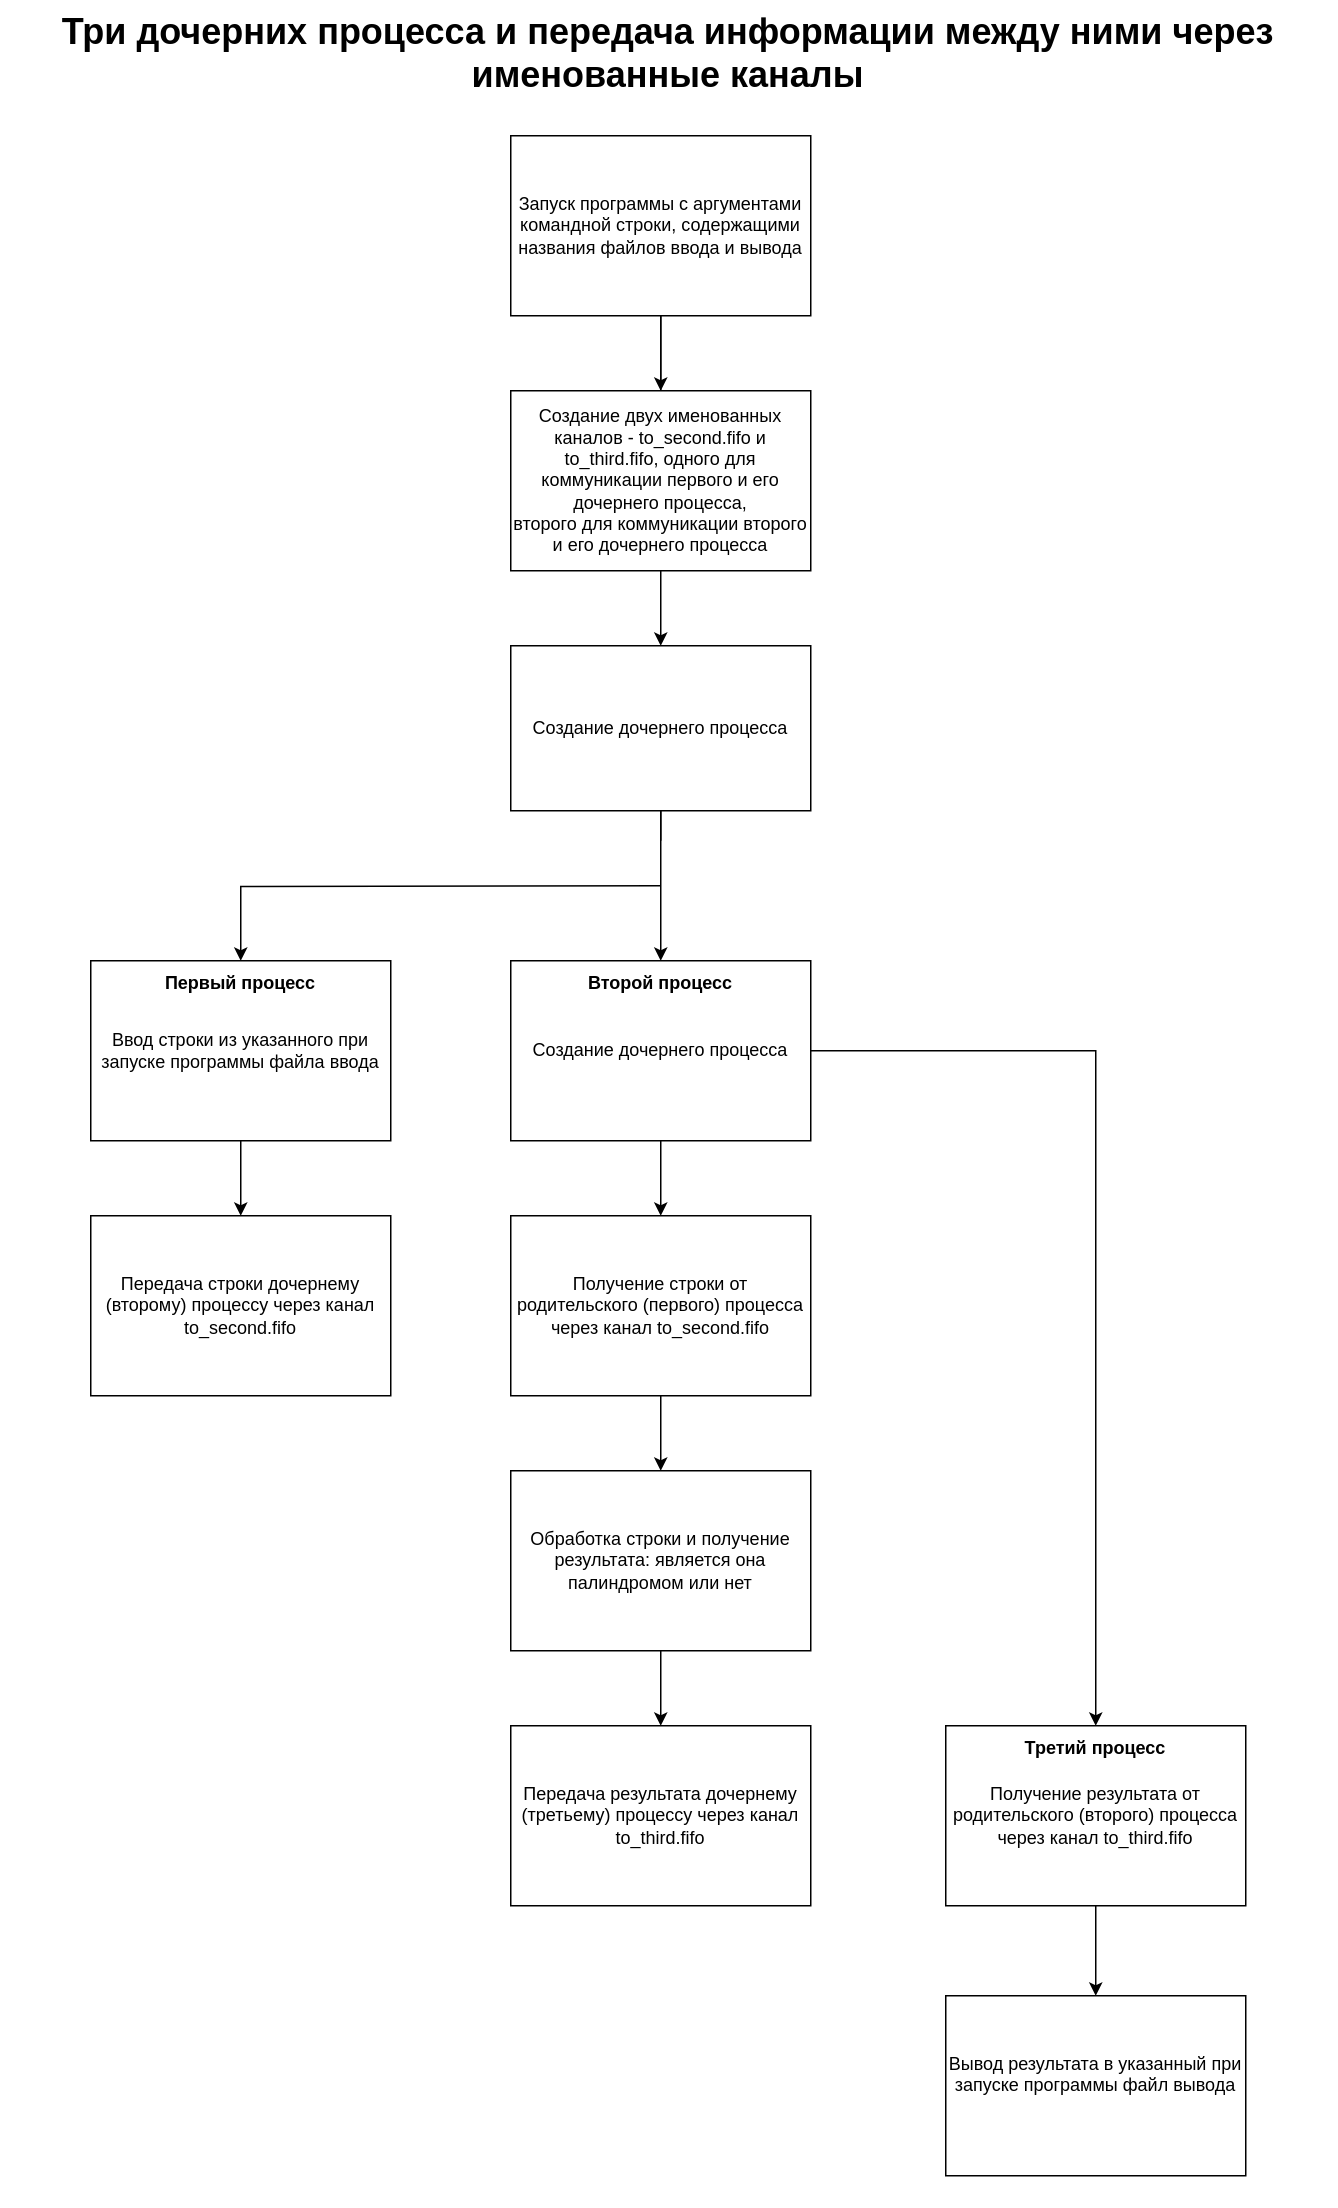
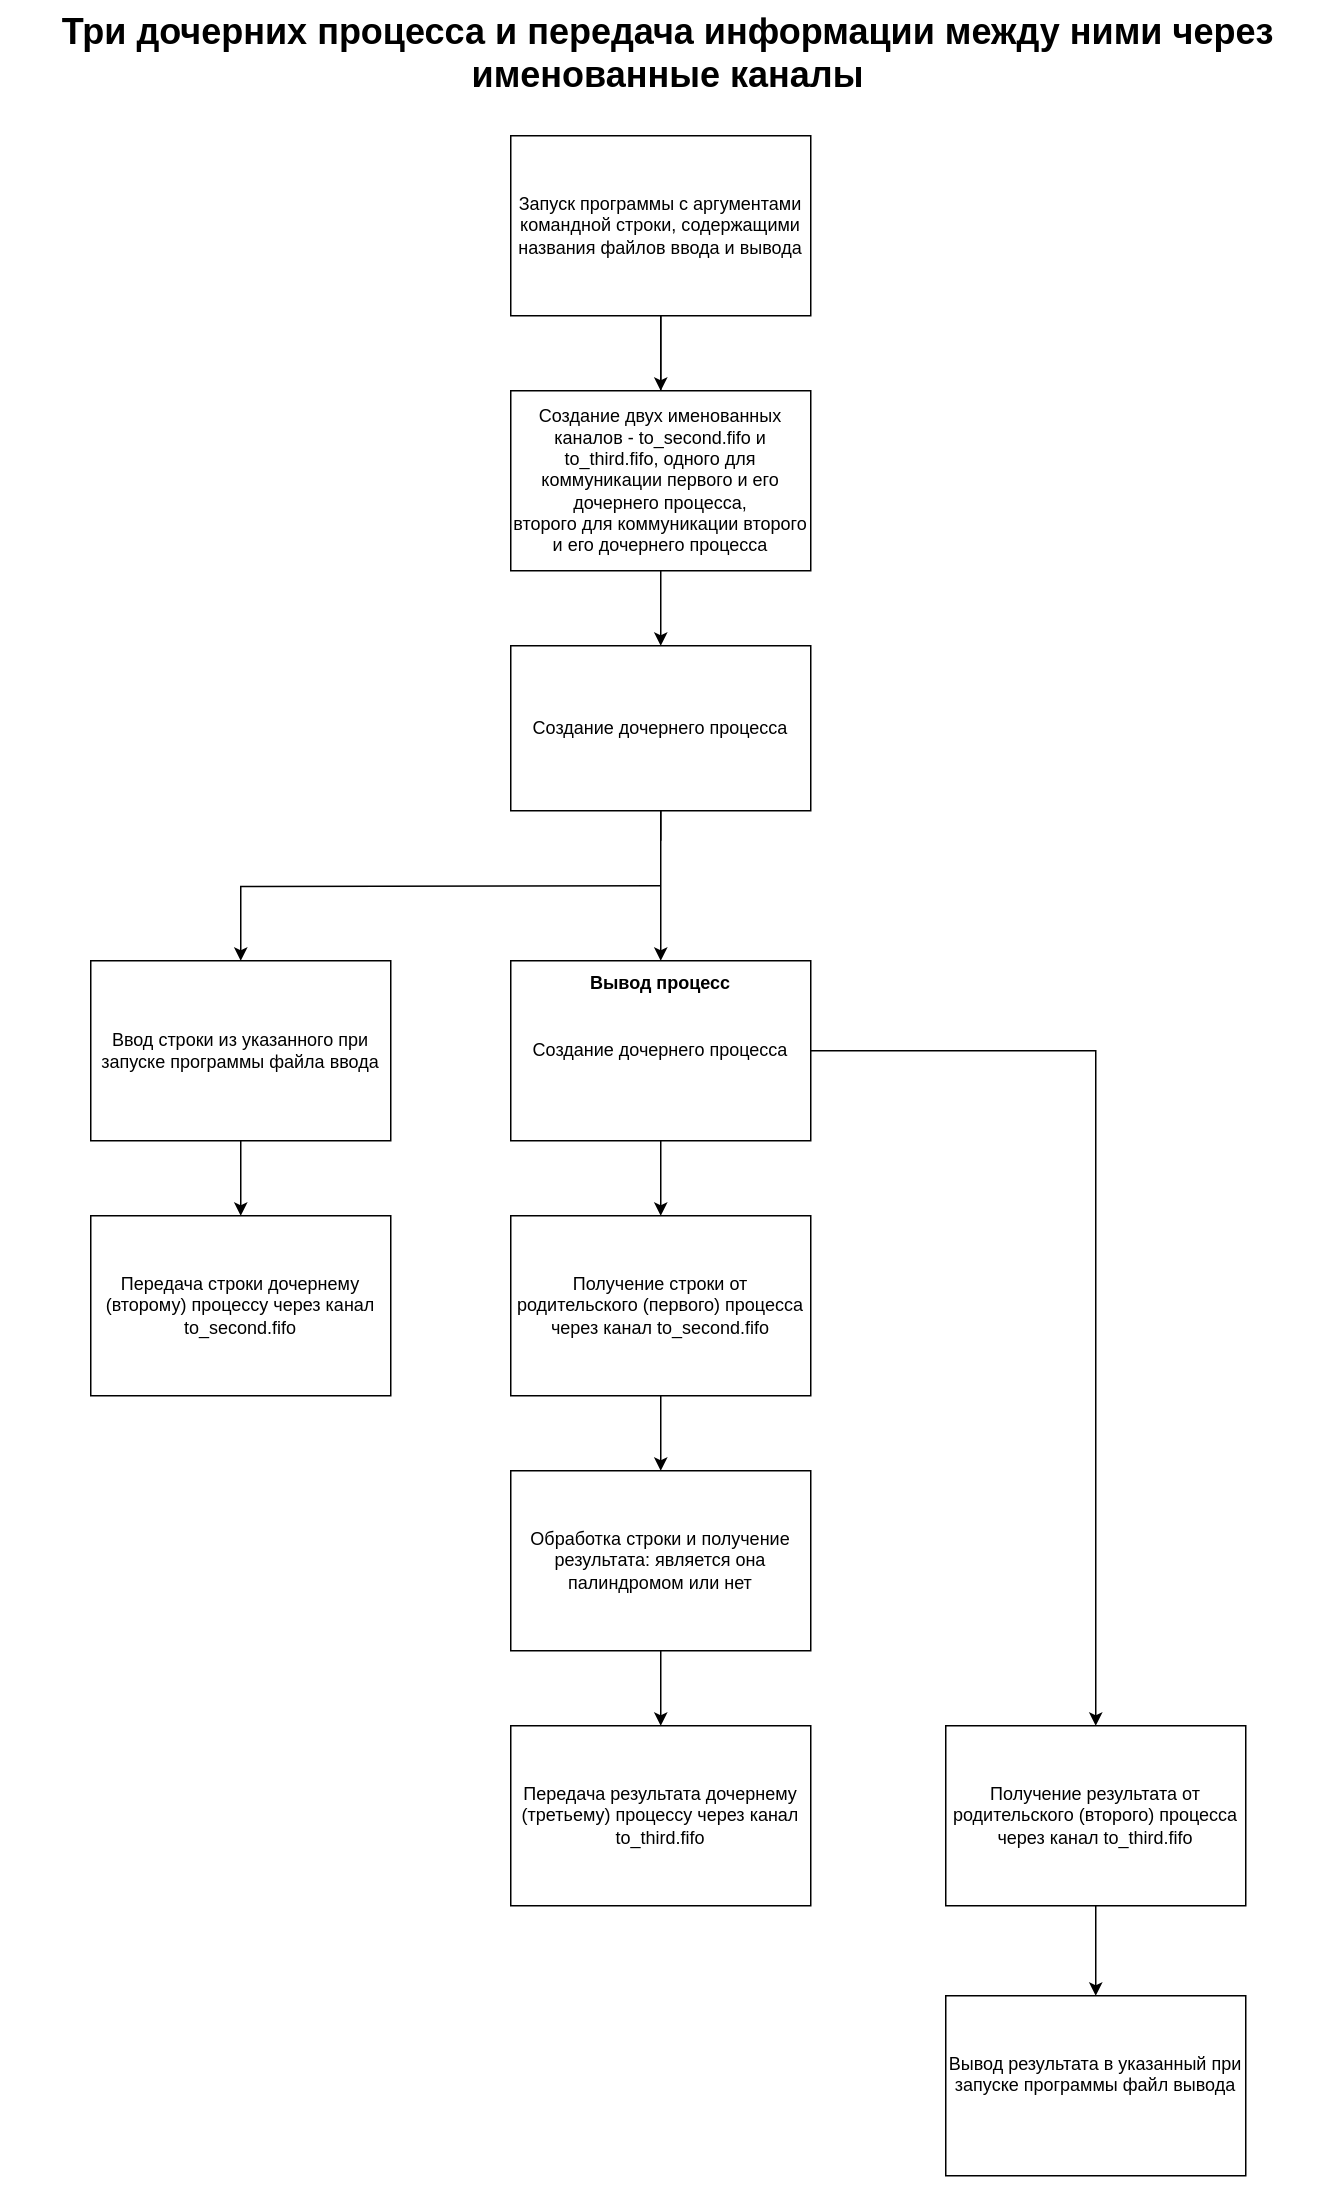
(241, 983) -> none
(661, 983) -> (661, 983)
(1096, 1748) -> none
